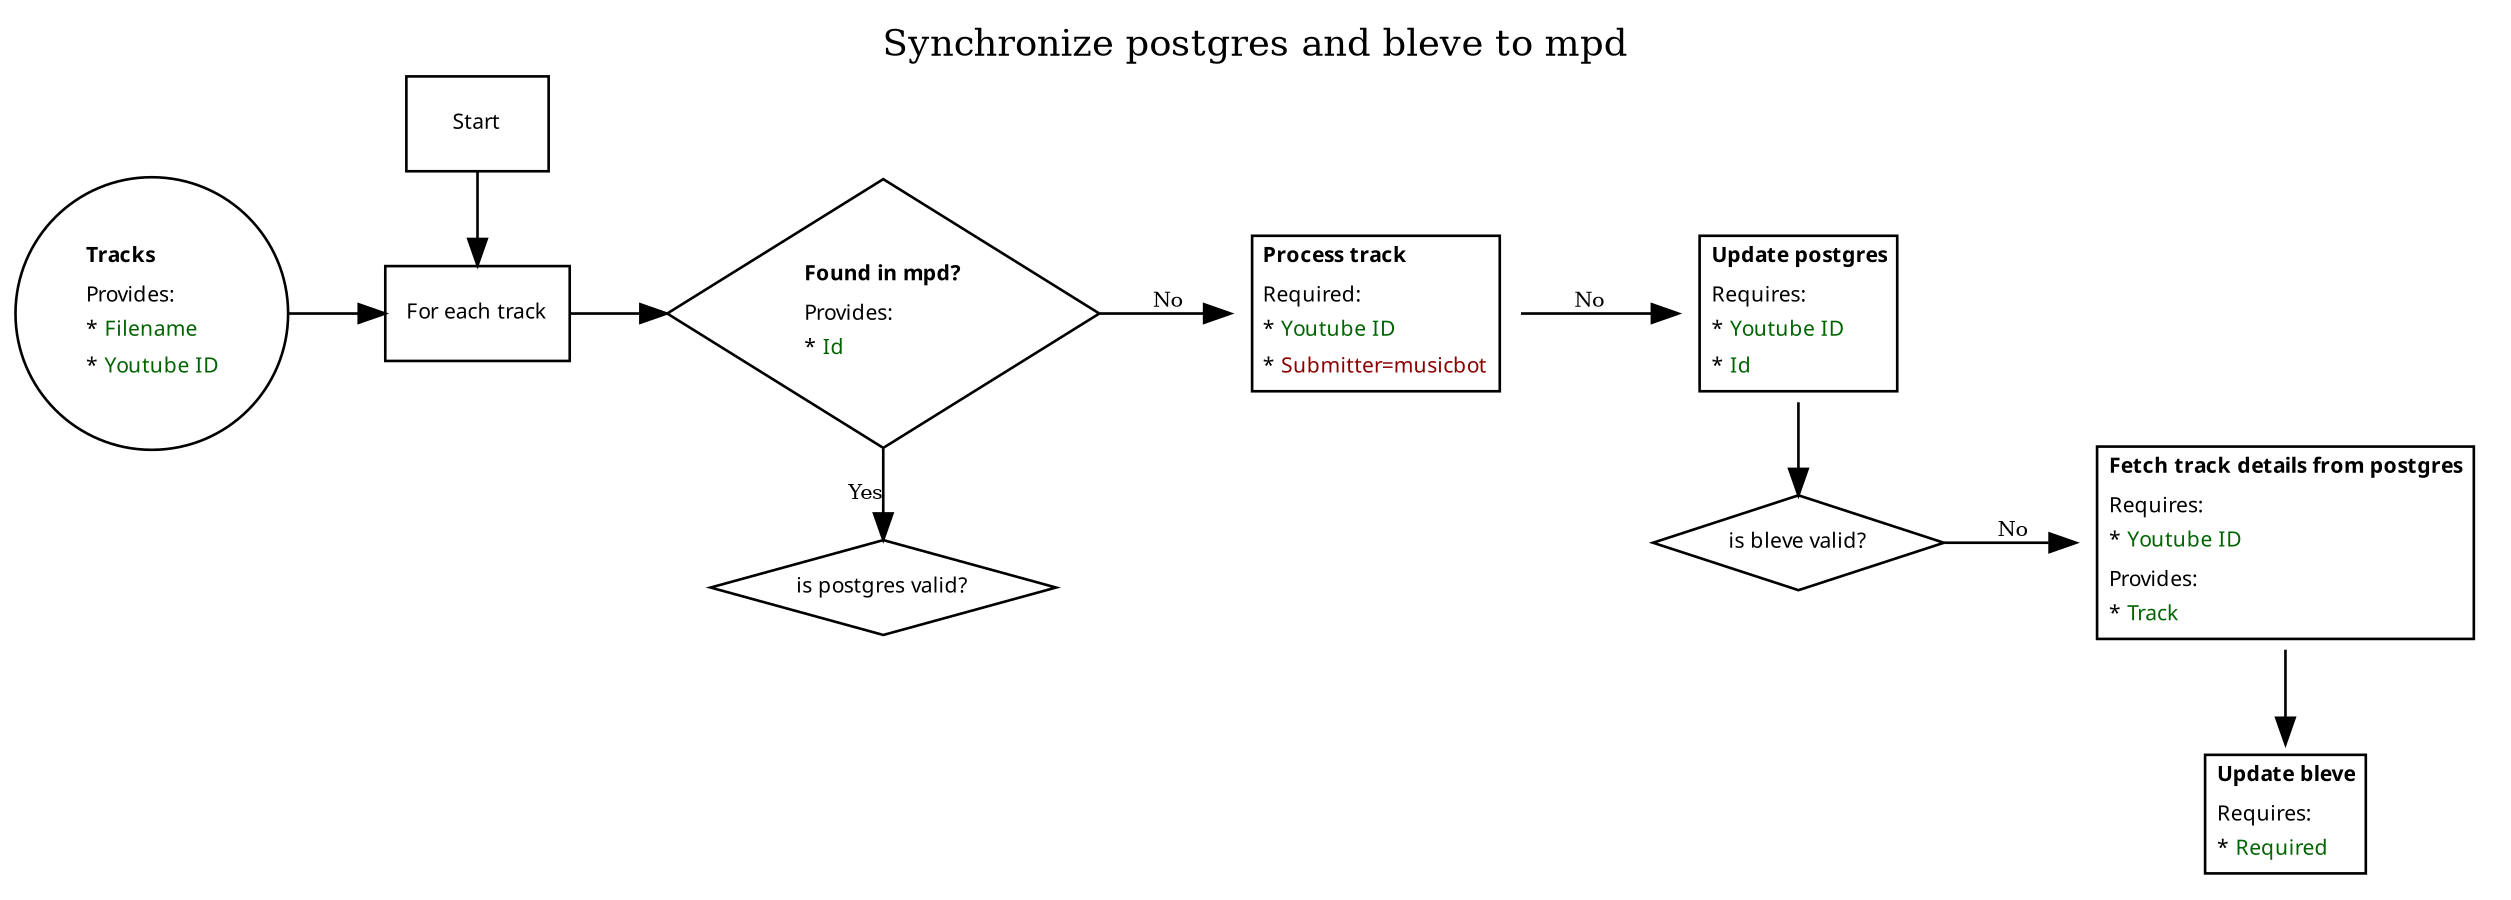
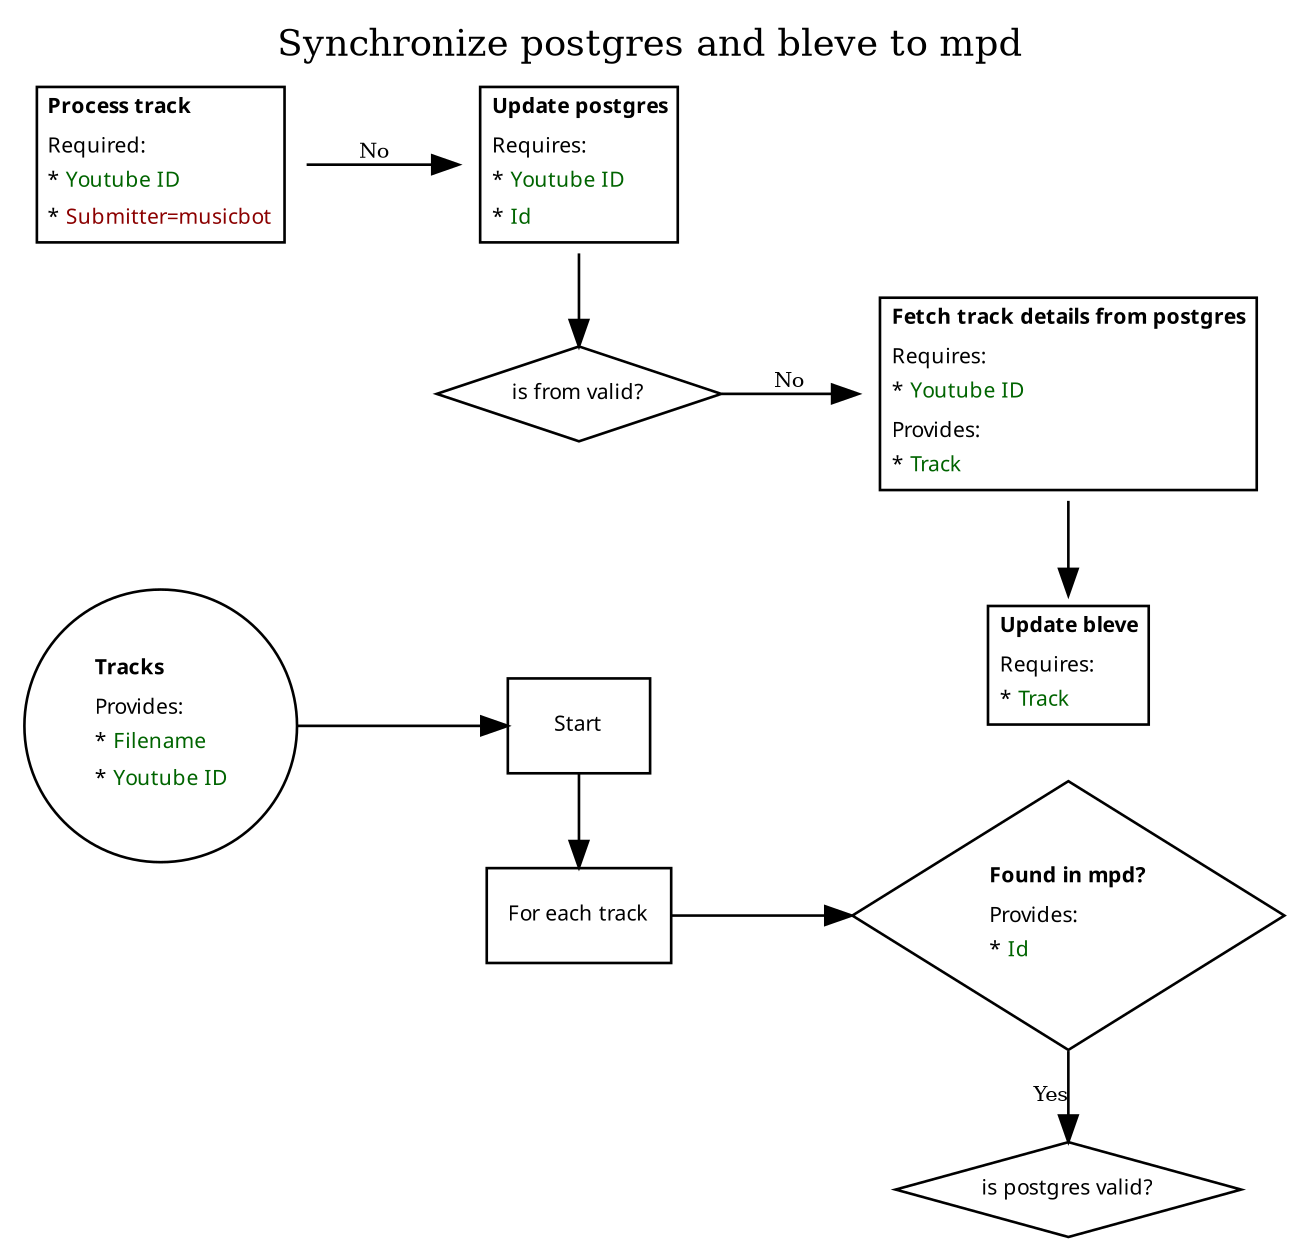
(323, 314) -> (389, 726)
(1152, 314) -> none
(1798, 543) -> (579, 394)
(2283, 848) -> (1045, 700)
